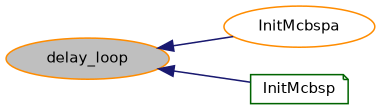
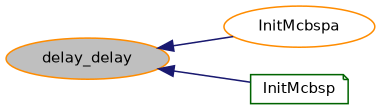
(88, 59) -> (88, 59)
